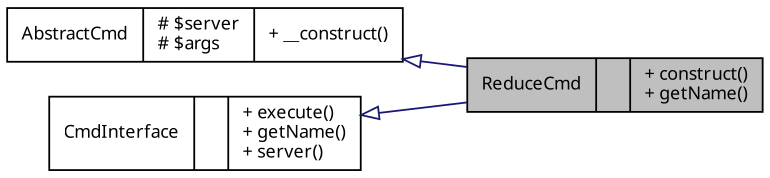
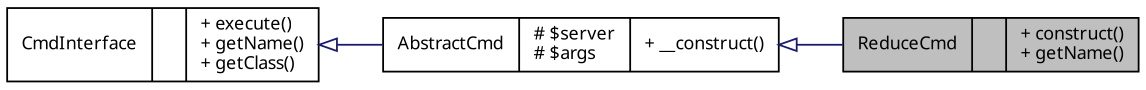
(423, 108) -> (360, 45)
(284, 152) -> (248, 64)
